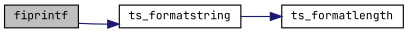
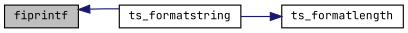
(93, 24) -> (105, 9)
